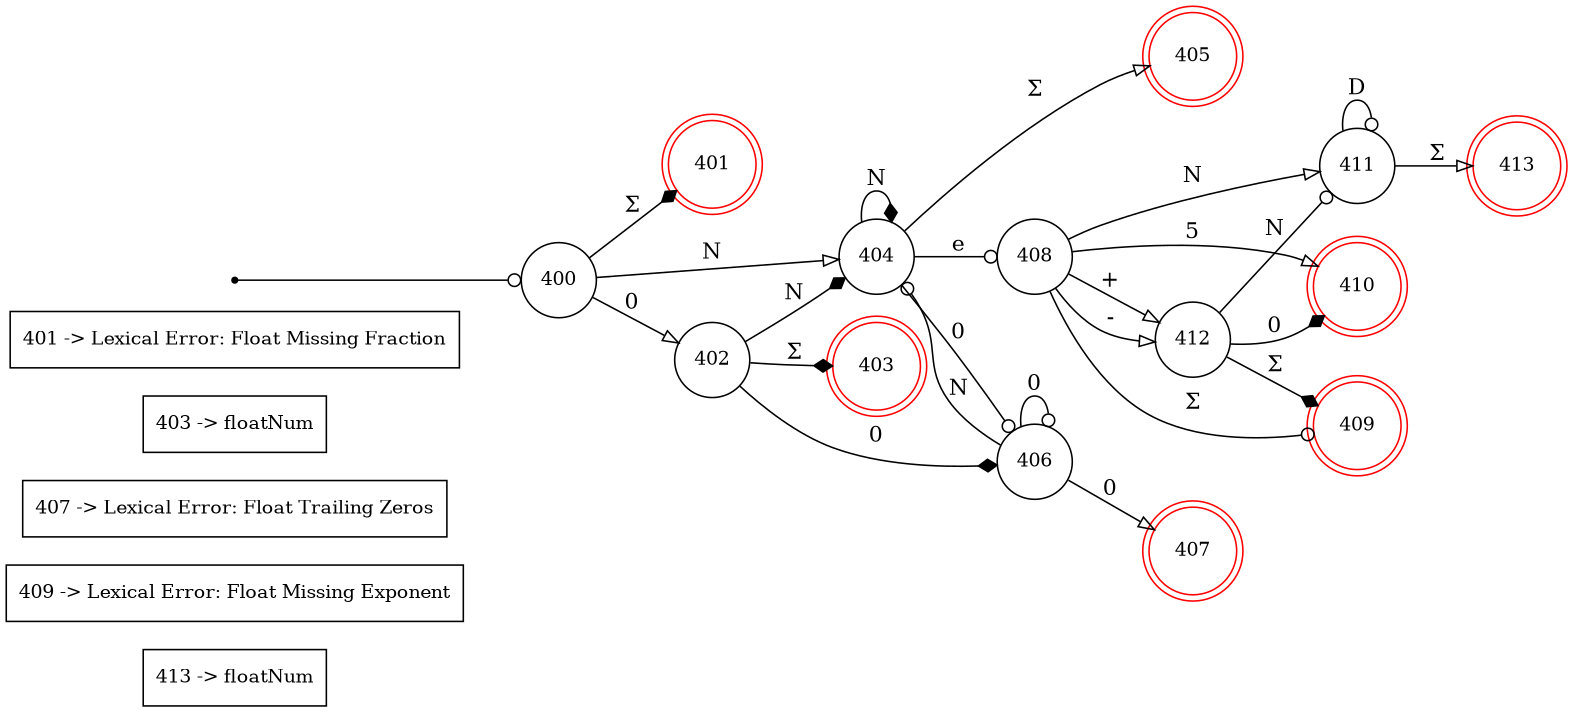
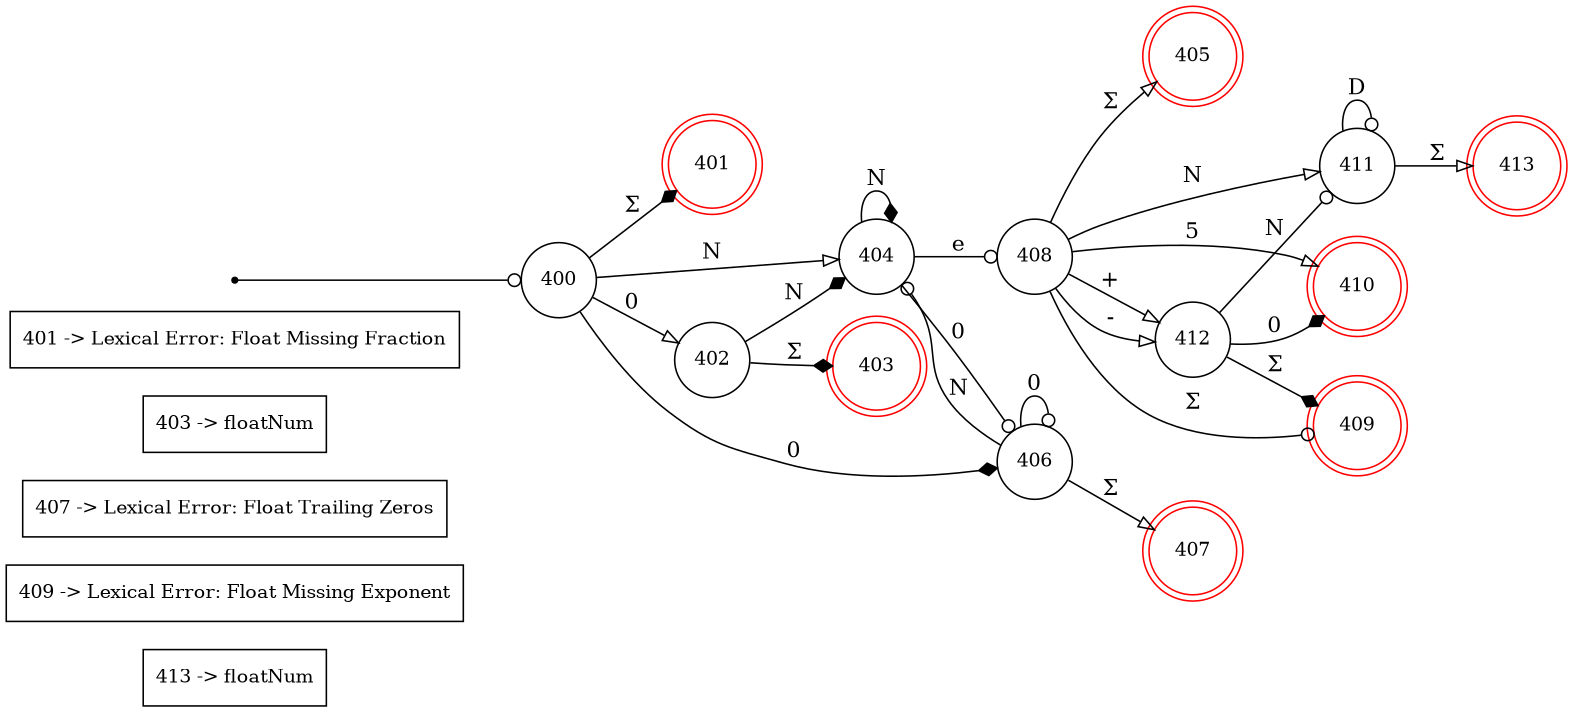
(1013, 140) -> (1089, 151)
(850, 453) -> (752, 454)
(1111, 489) -> (1111, 489)
